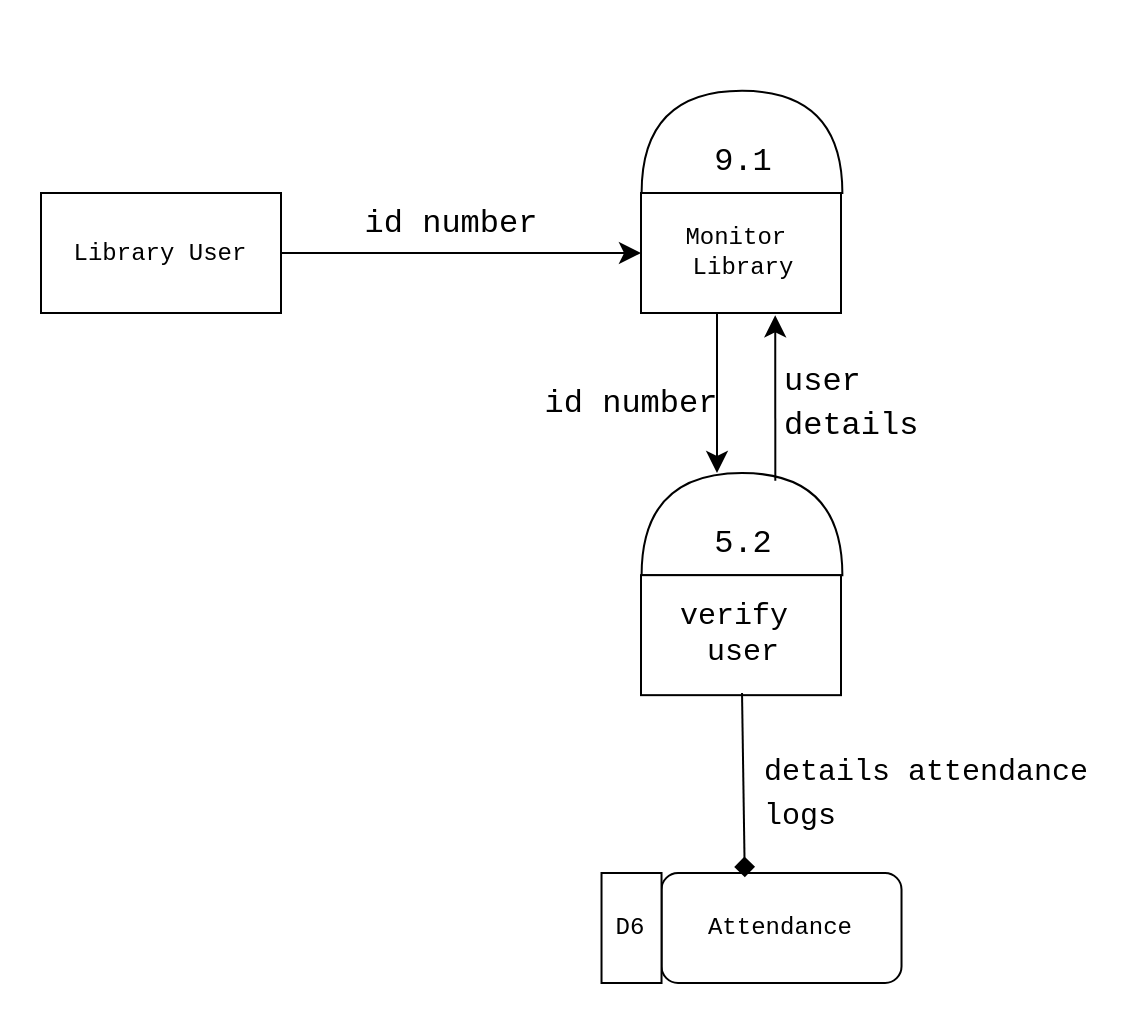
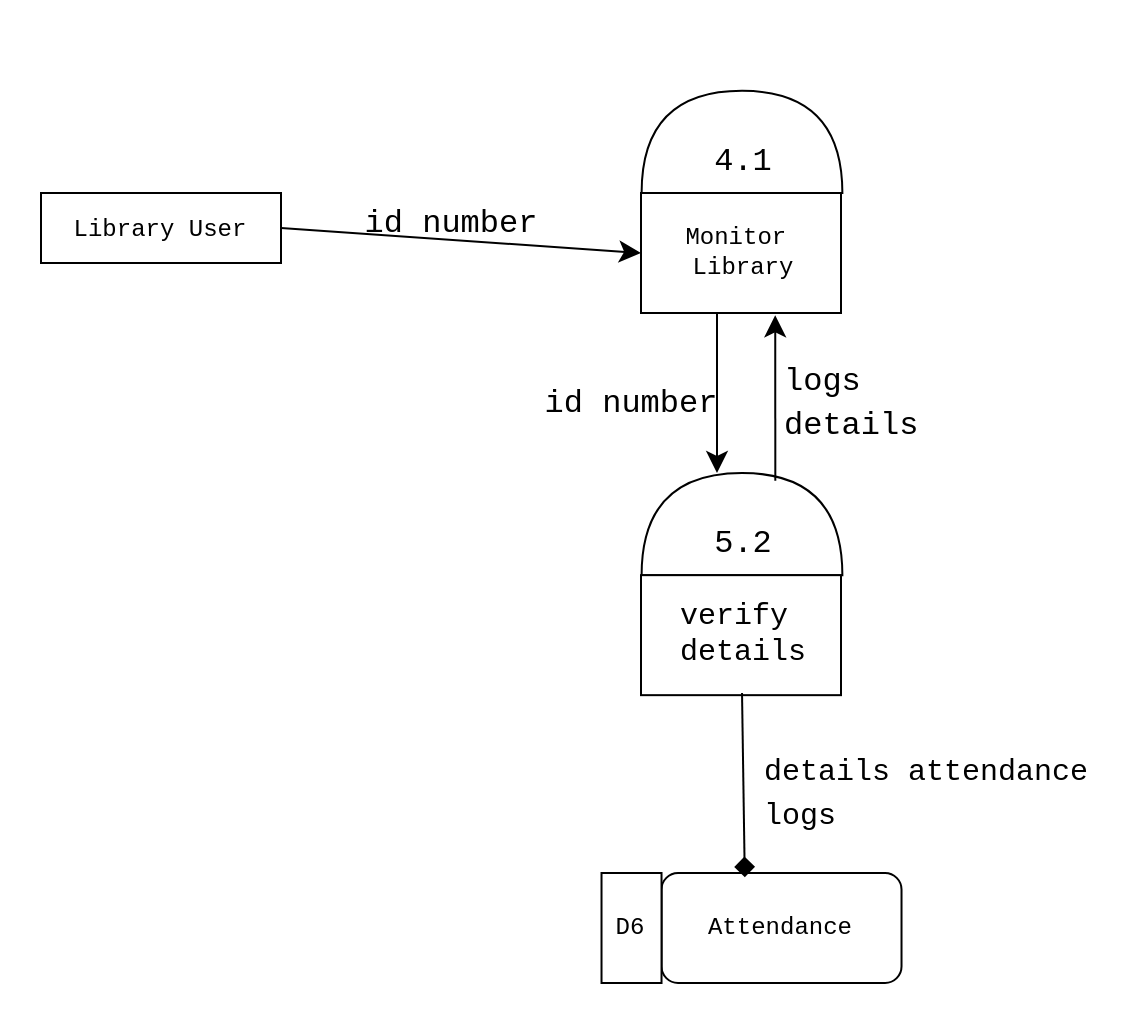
(744, 163) -> (744, 163)
(161, 253) -> (161, 228)
(839, 403) -> (839, 403)
(744, 635) -> (744, 635)
